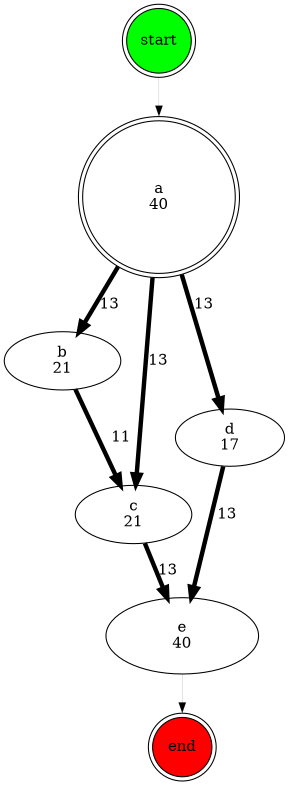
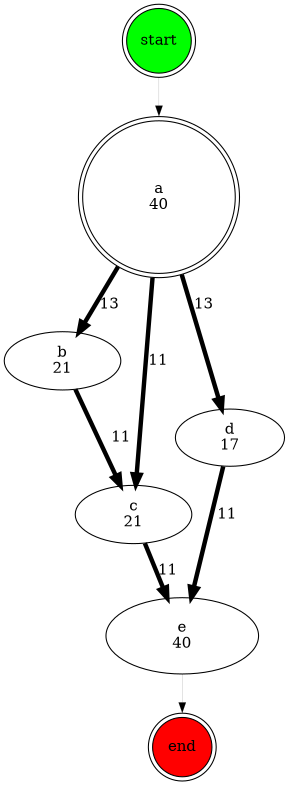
(158, 361) -> (158, 361)
(227, 514) -> (227, 514)
(168, 571) -> (168, 571)
